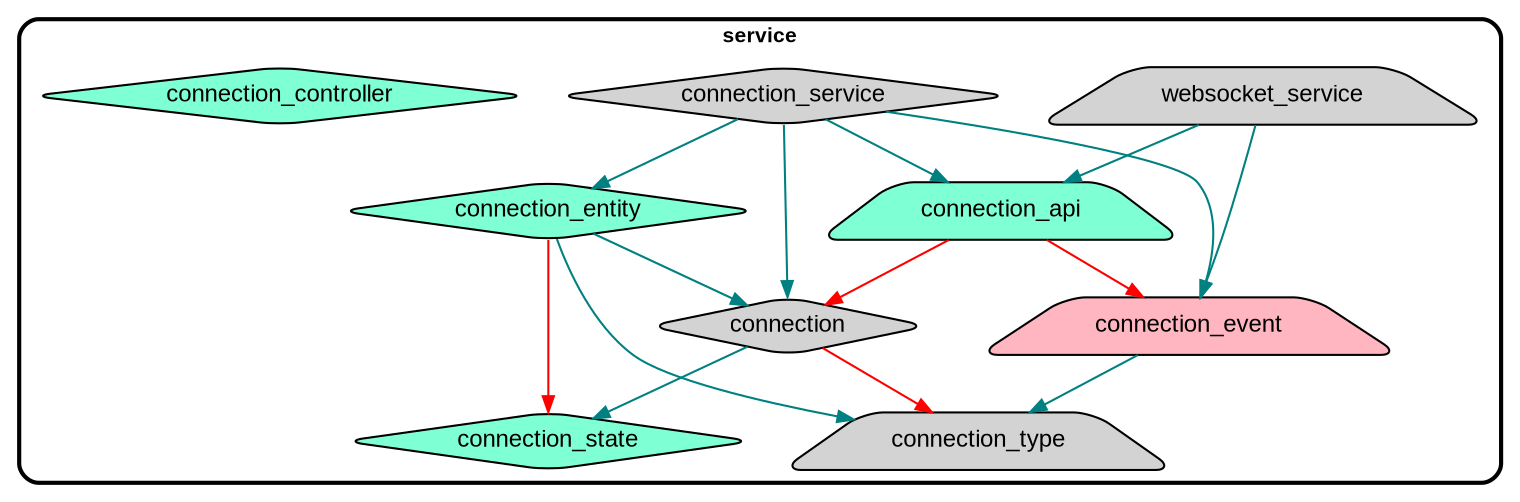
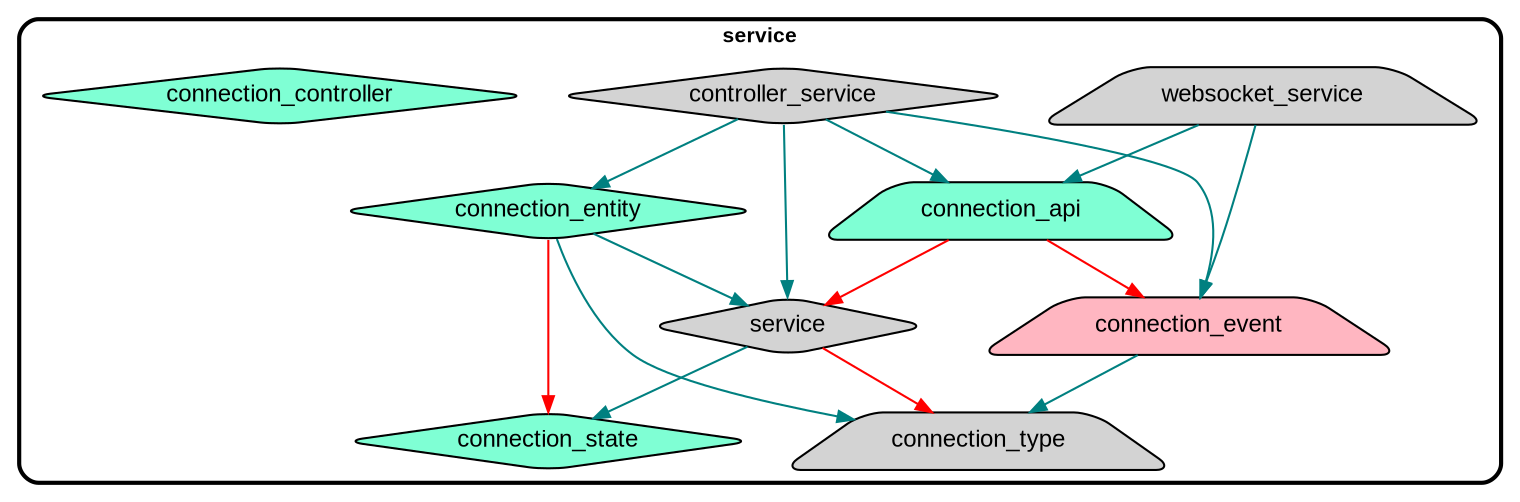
(783, 96) -> (783, 96)
(788, 326) -> (788, 326)
